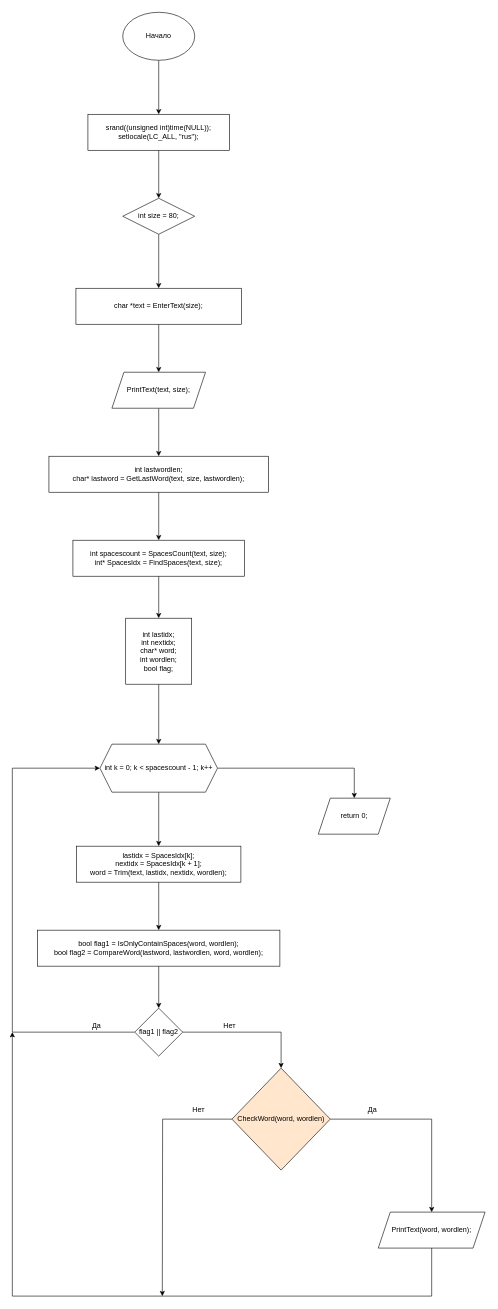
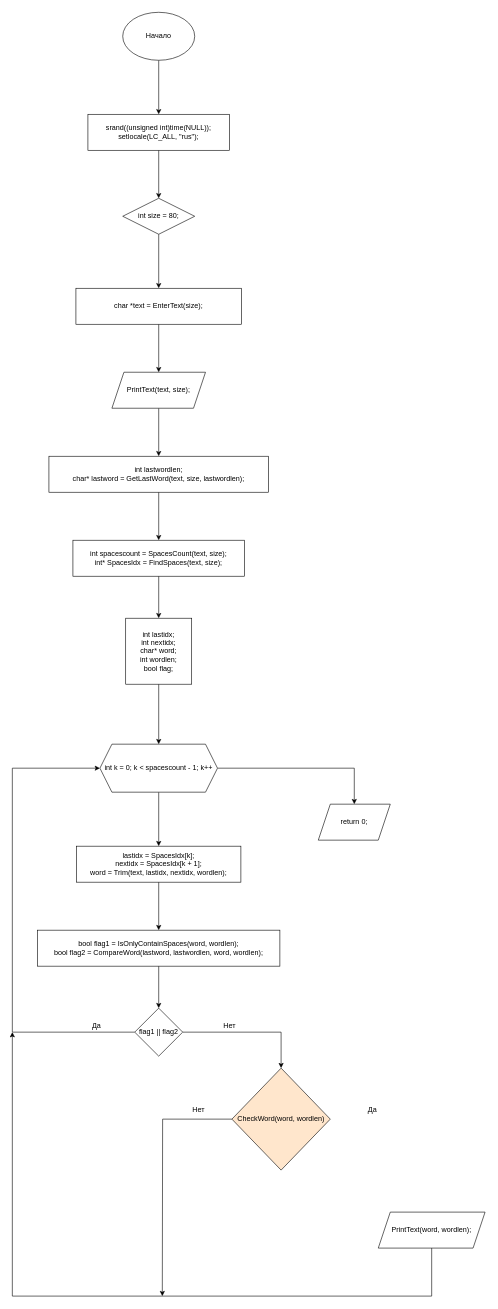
(354, 816) -> (354, 822)
(431, 1119) -> none
